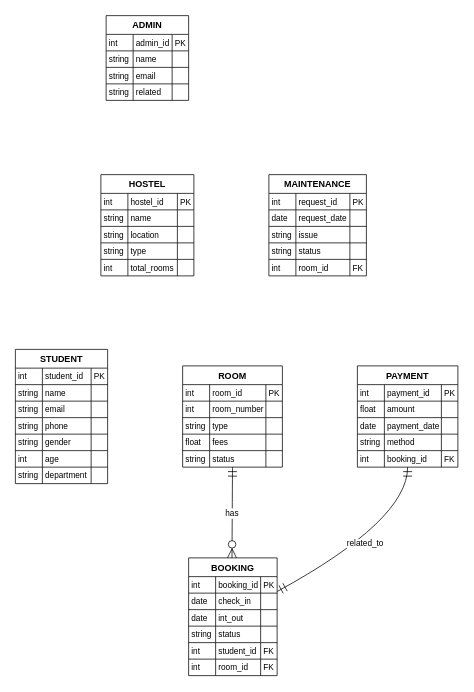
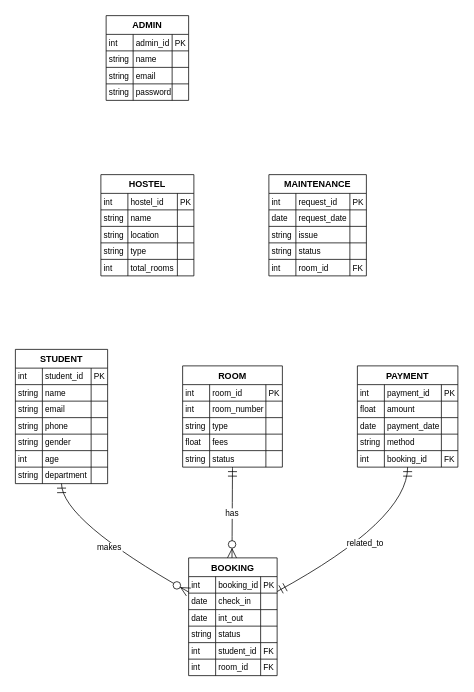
(151, 92) -> (154, 92)
none -> (116, 546)
